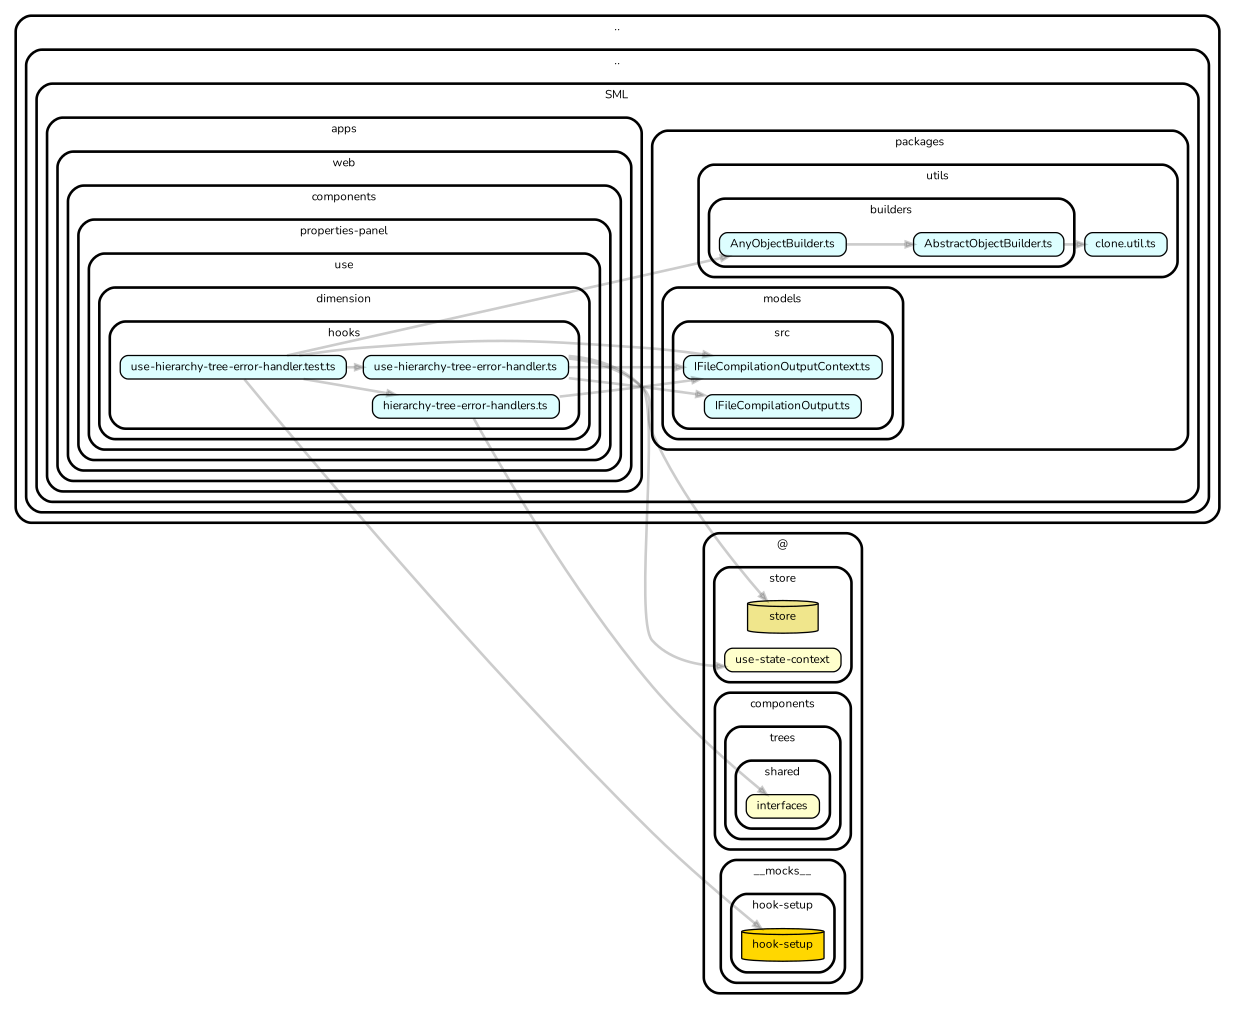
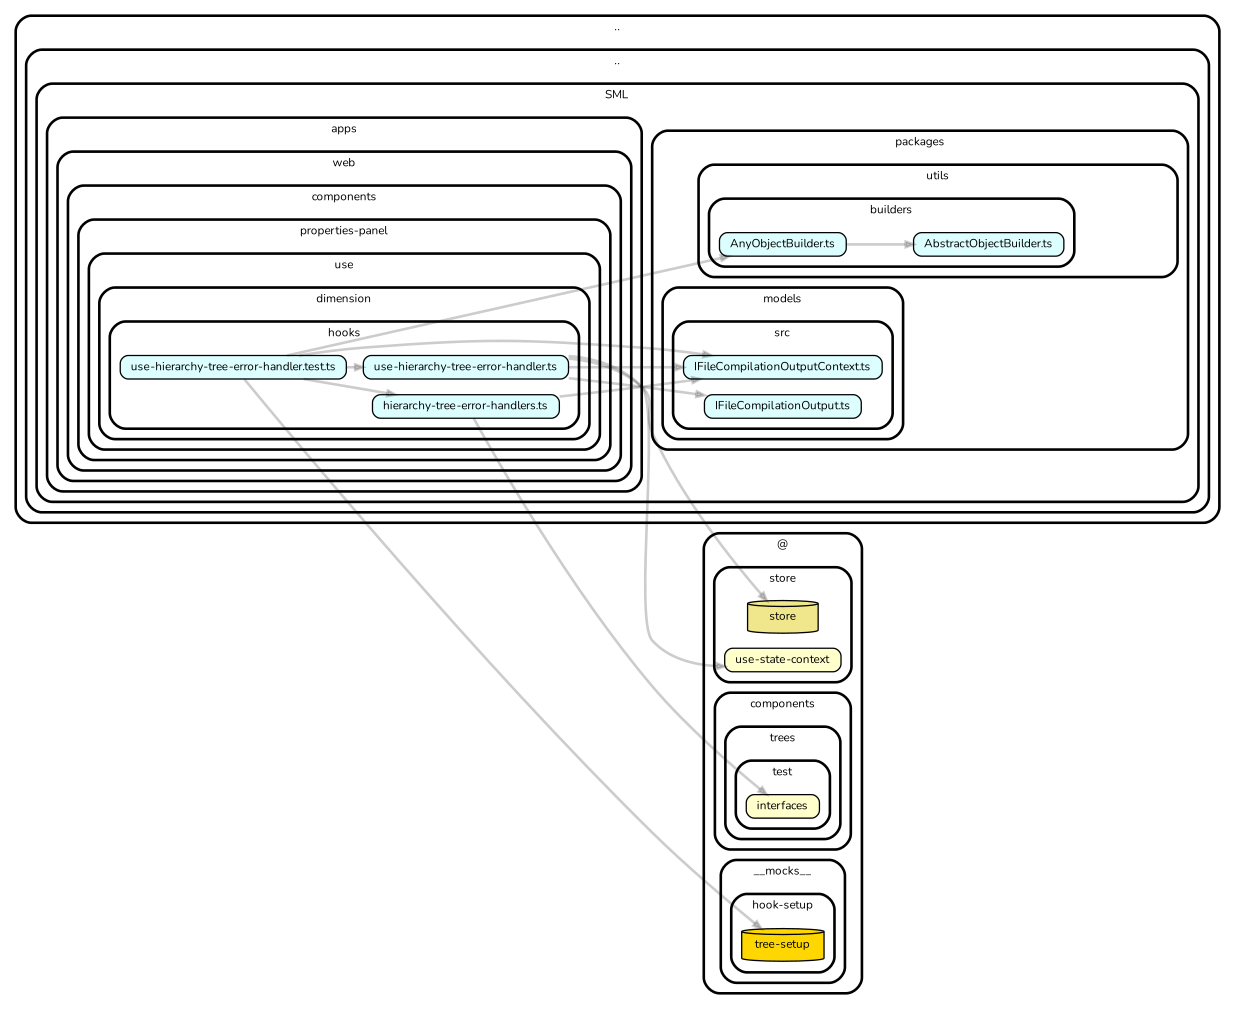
(1126, 244) -> none
(783, 772) -> (783, 772)
(783, 945) -> (783, 945)
